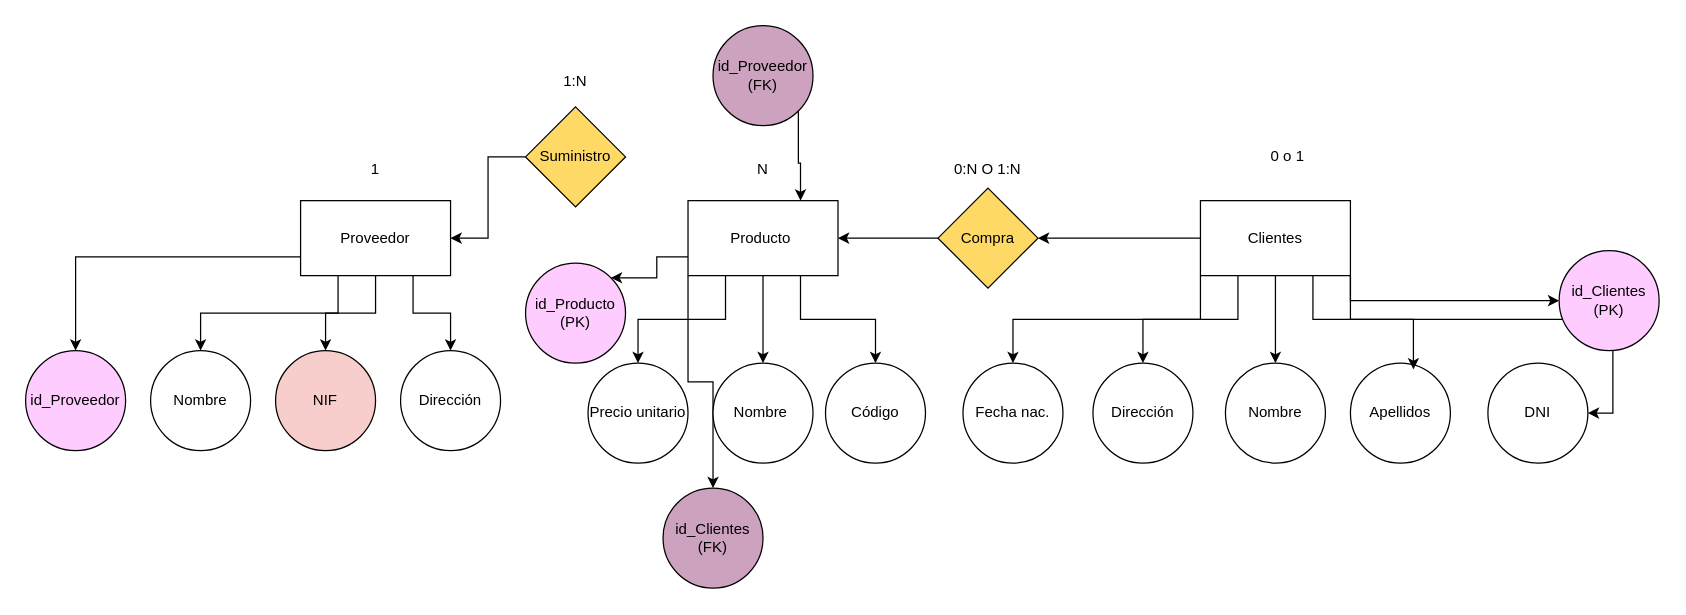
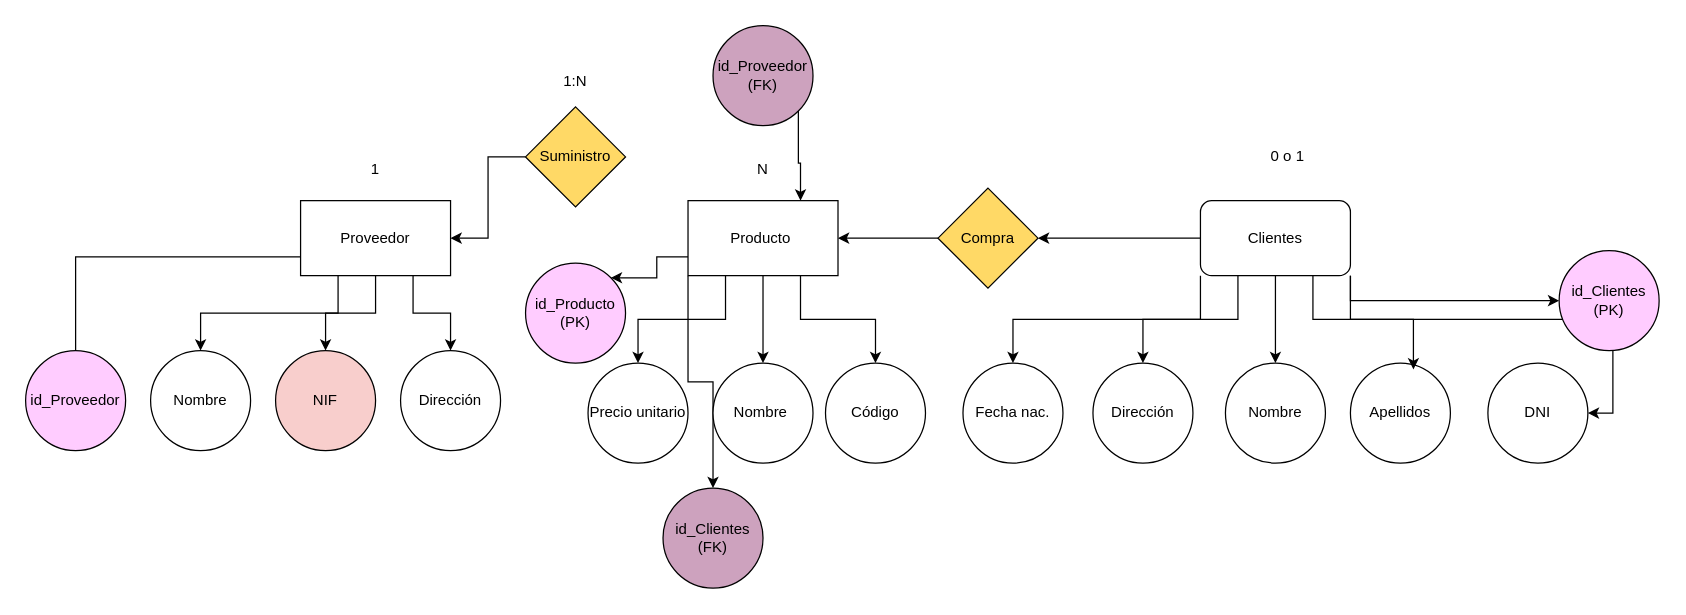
(988, 169) -> none
(1276, 238) -> (1276, 238)
(76, 340) -> (76, 343)
